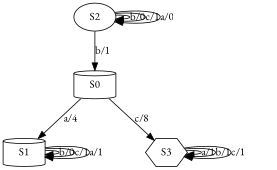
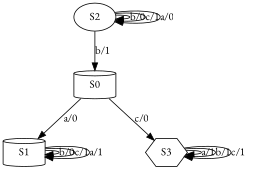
(71, 119) -> (71, 119)
(142, 119) -> (142, 119)
